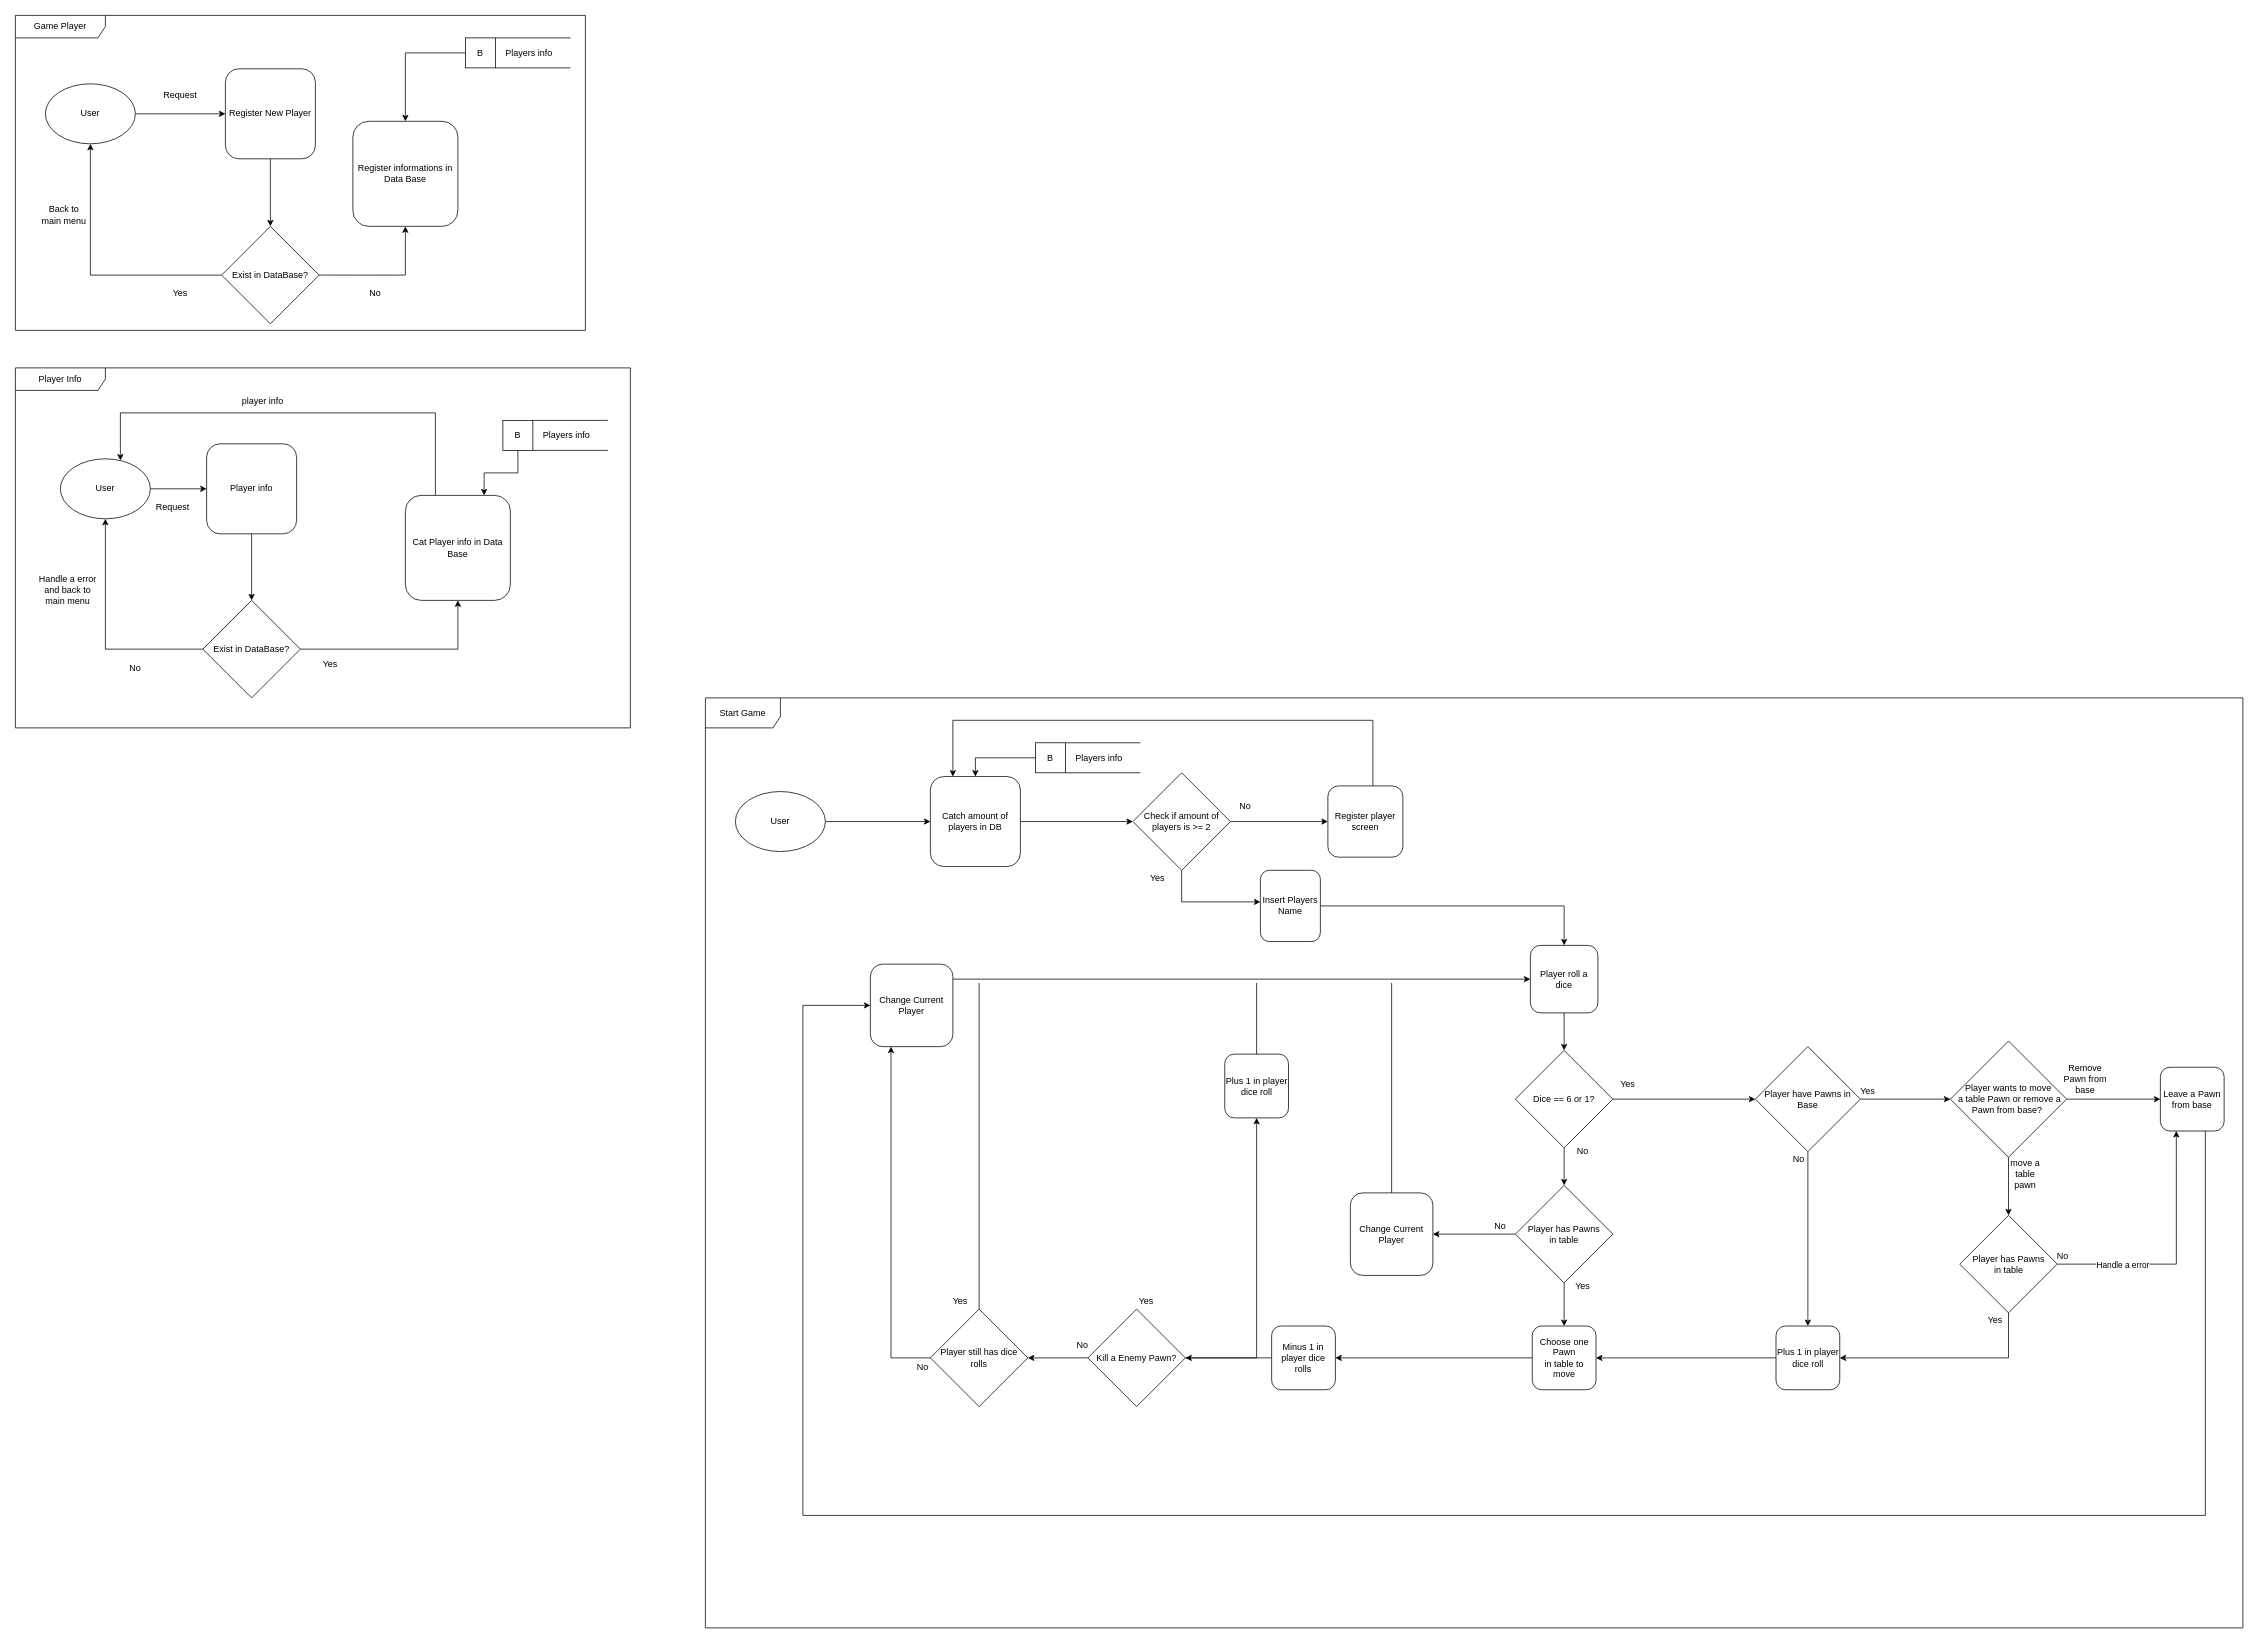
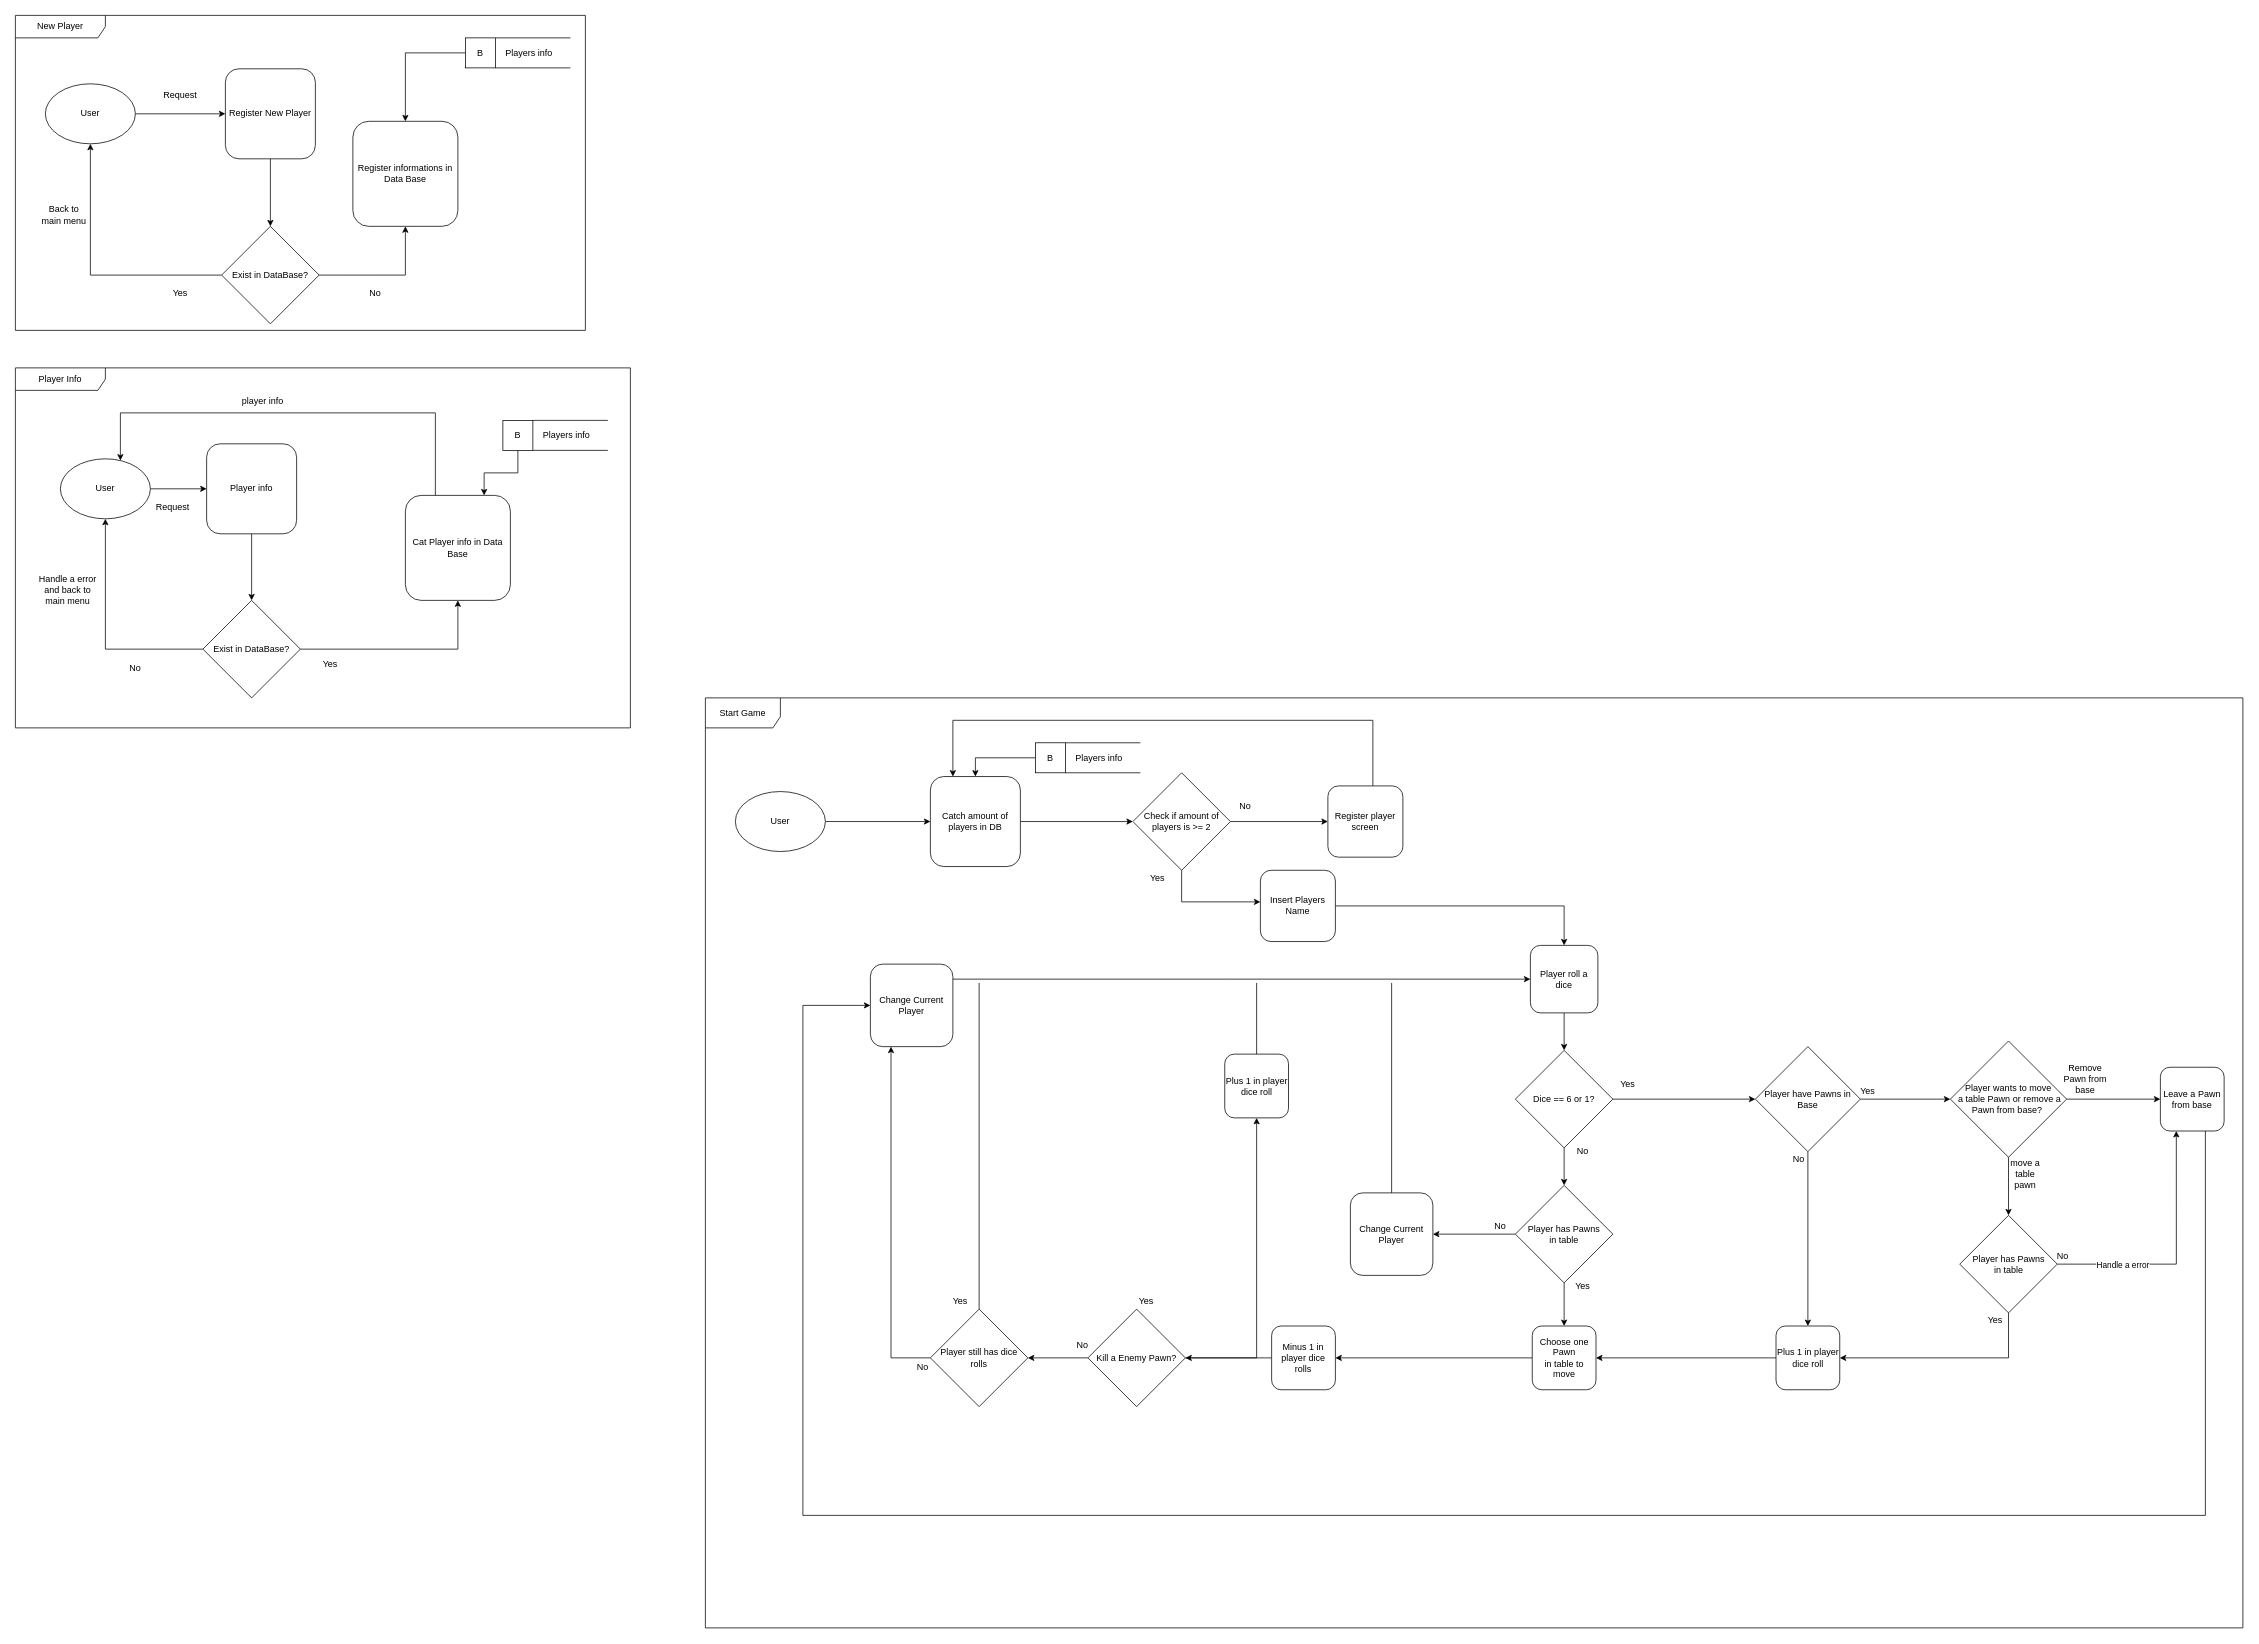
(60, 27) -> (60, 27)
(1290, 906) -> (1298, 906)
